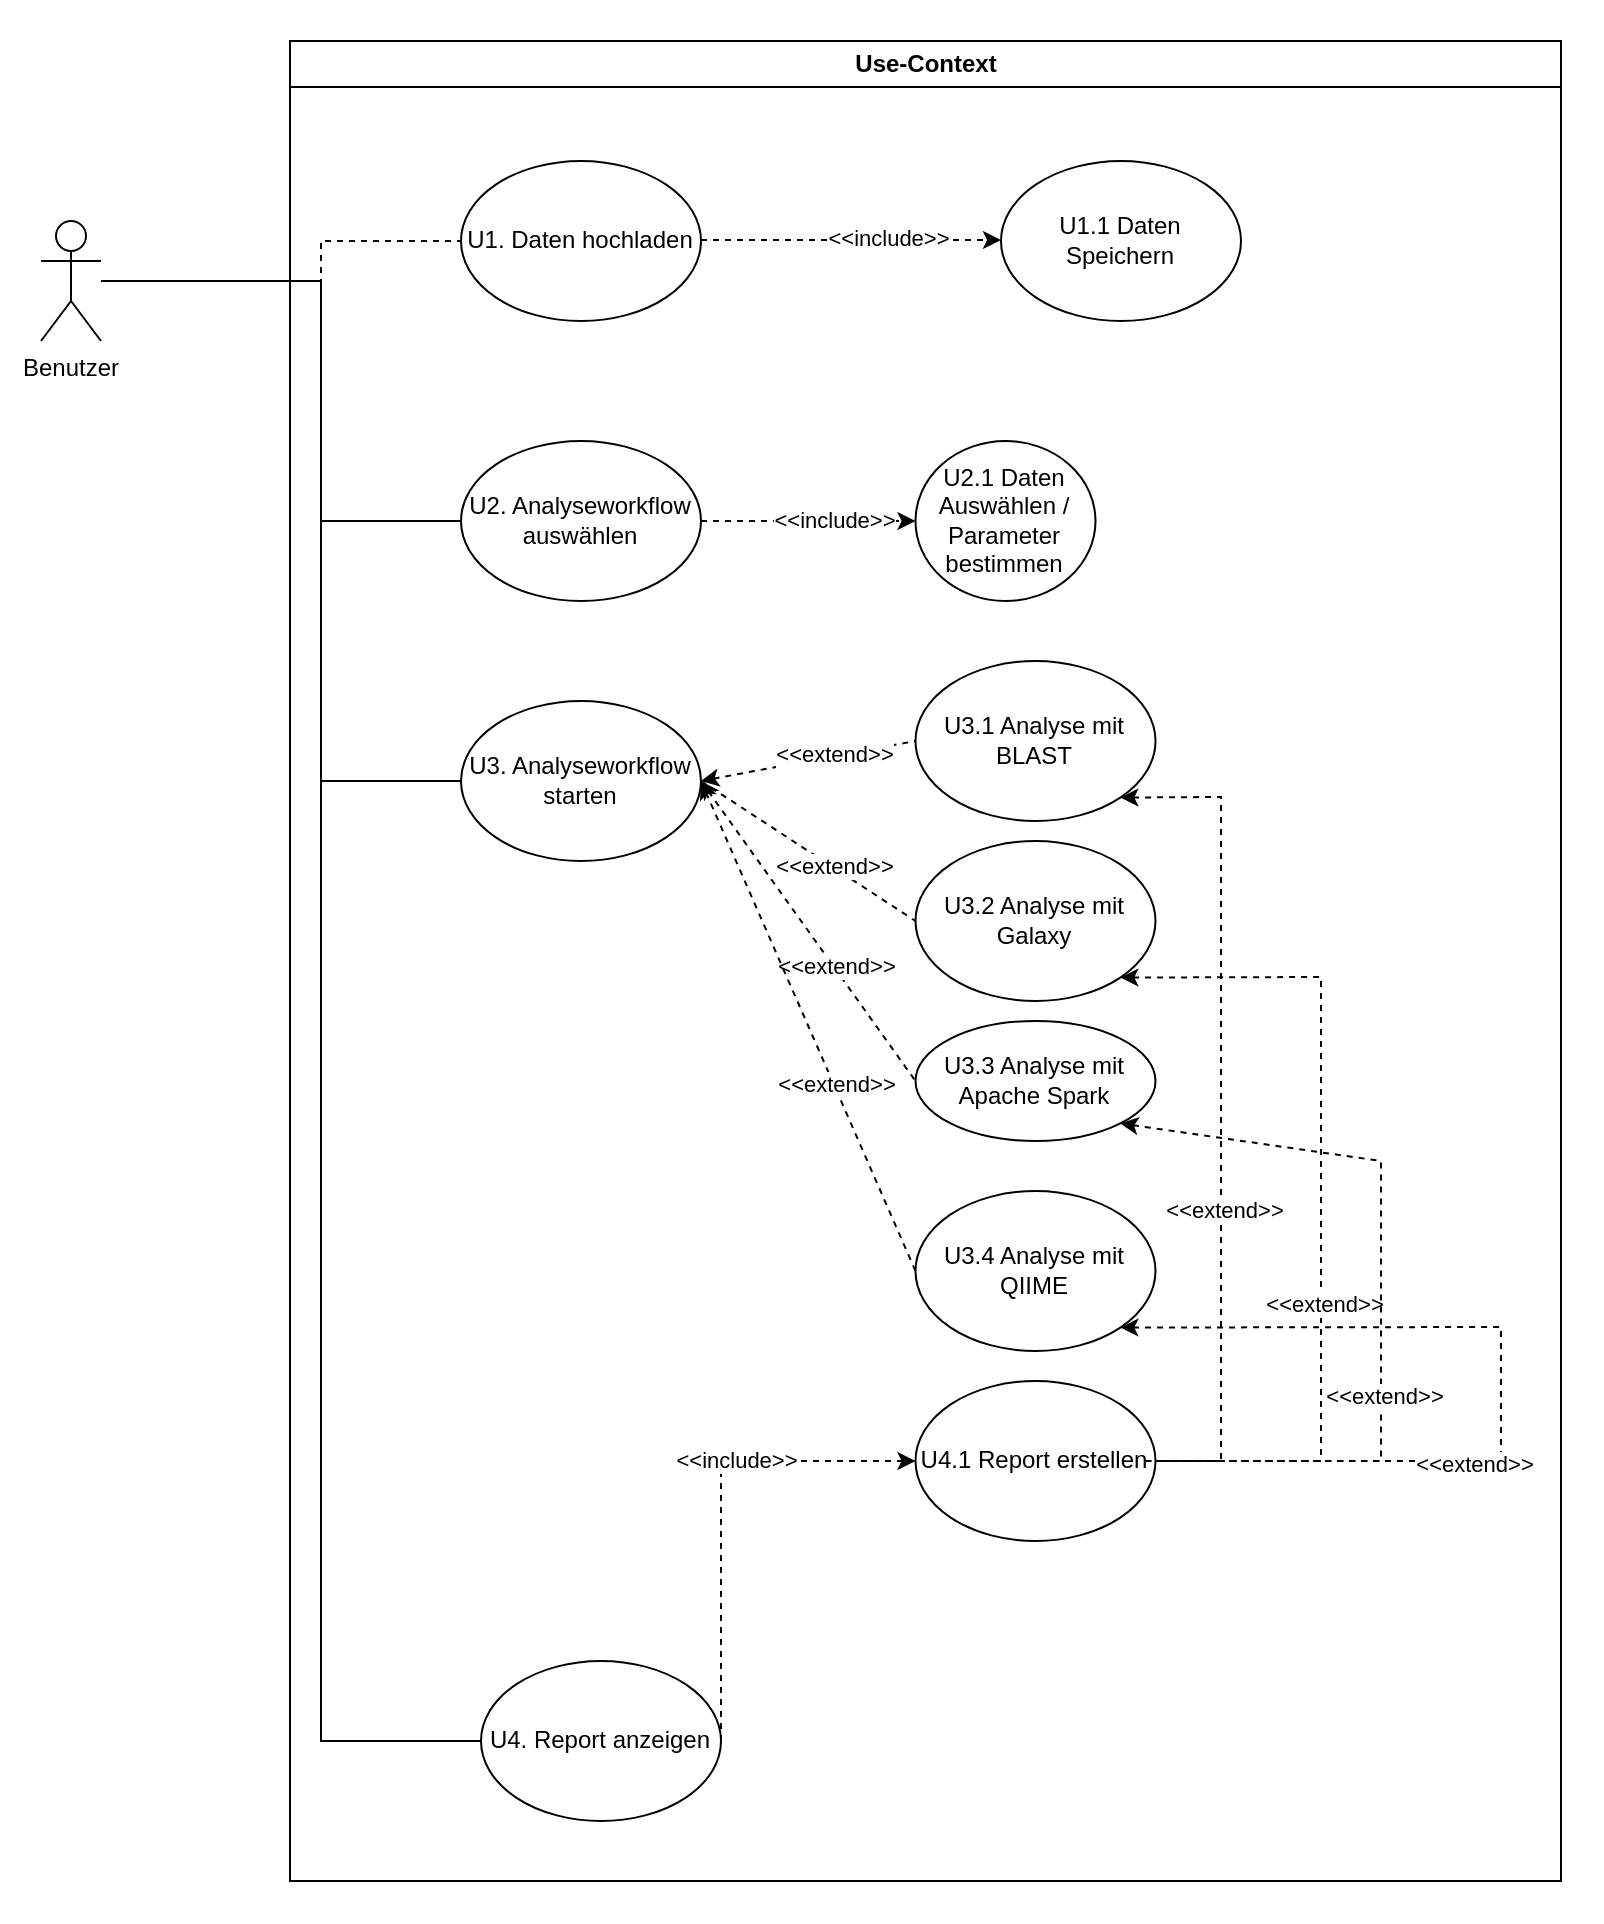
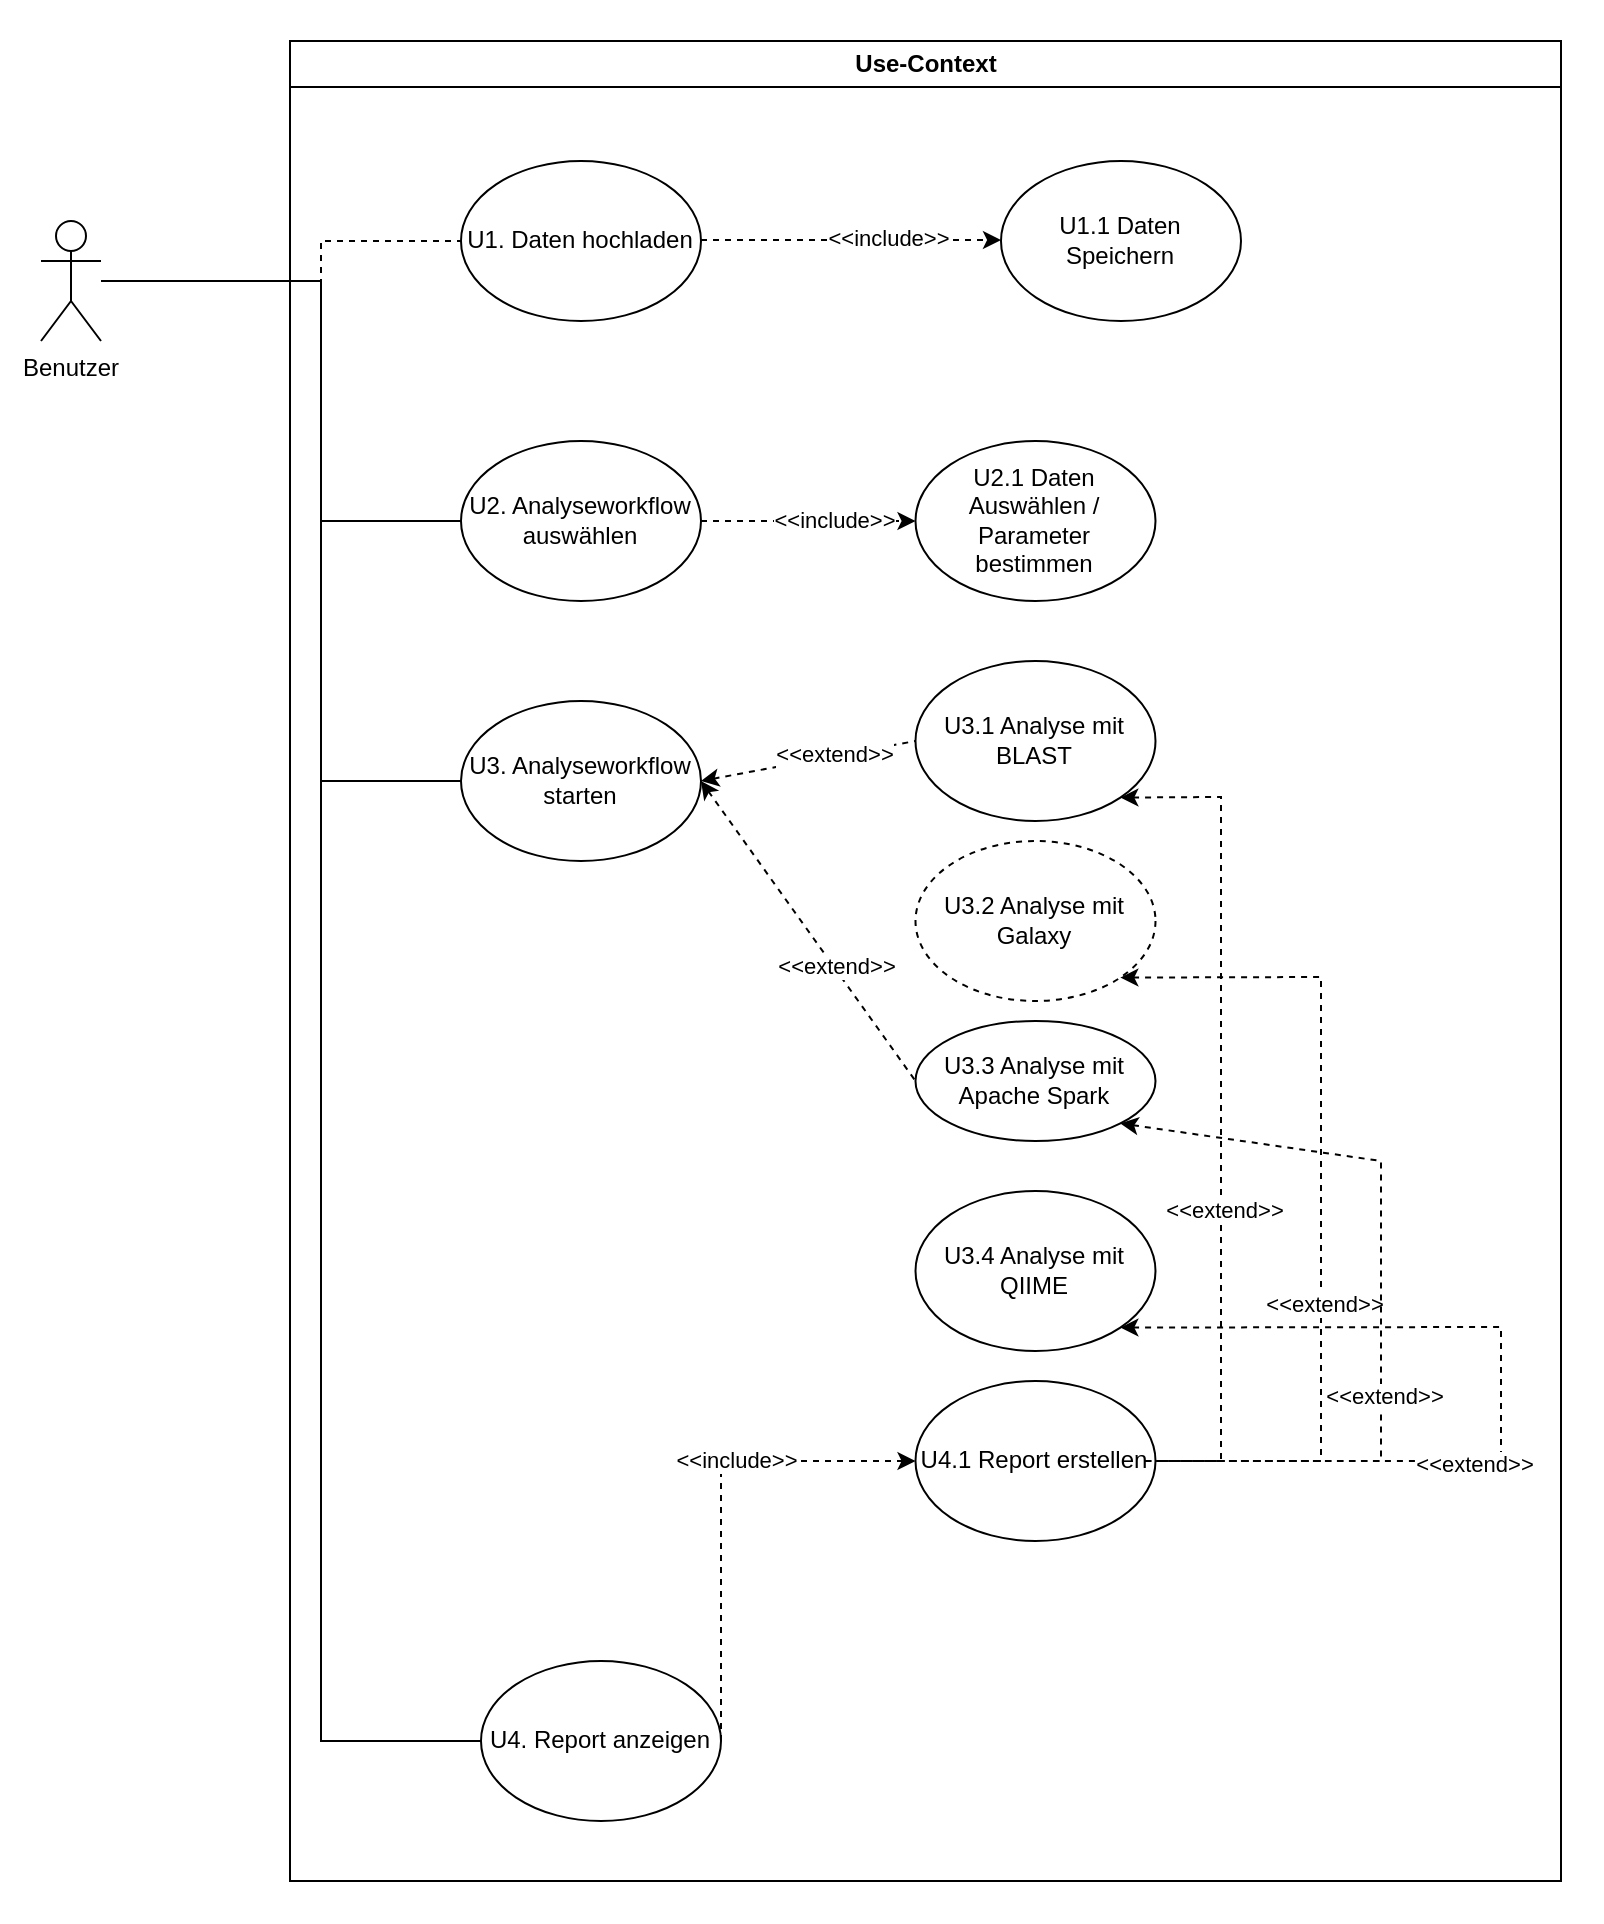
(1006, 521) -> (1036, 521)
(765, 823) -> none
(1036, 921) -> (1036, 921)
(812, 1034) -> none
